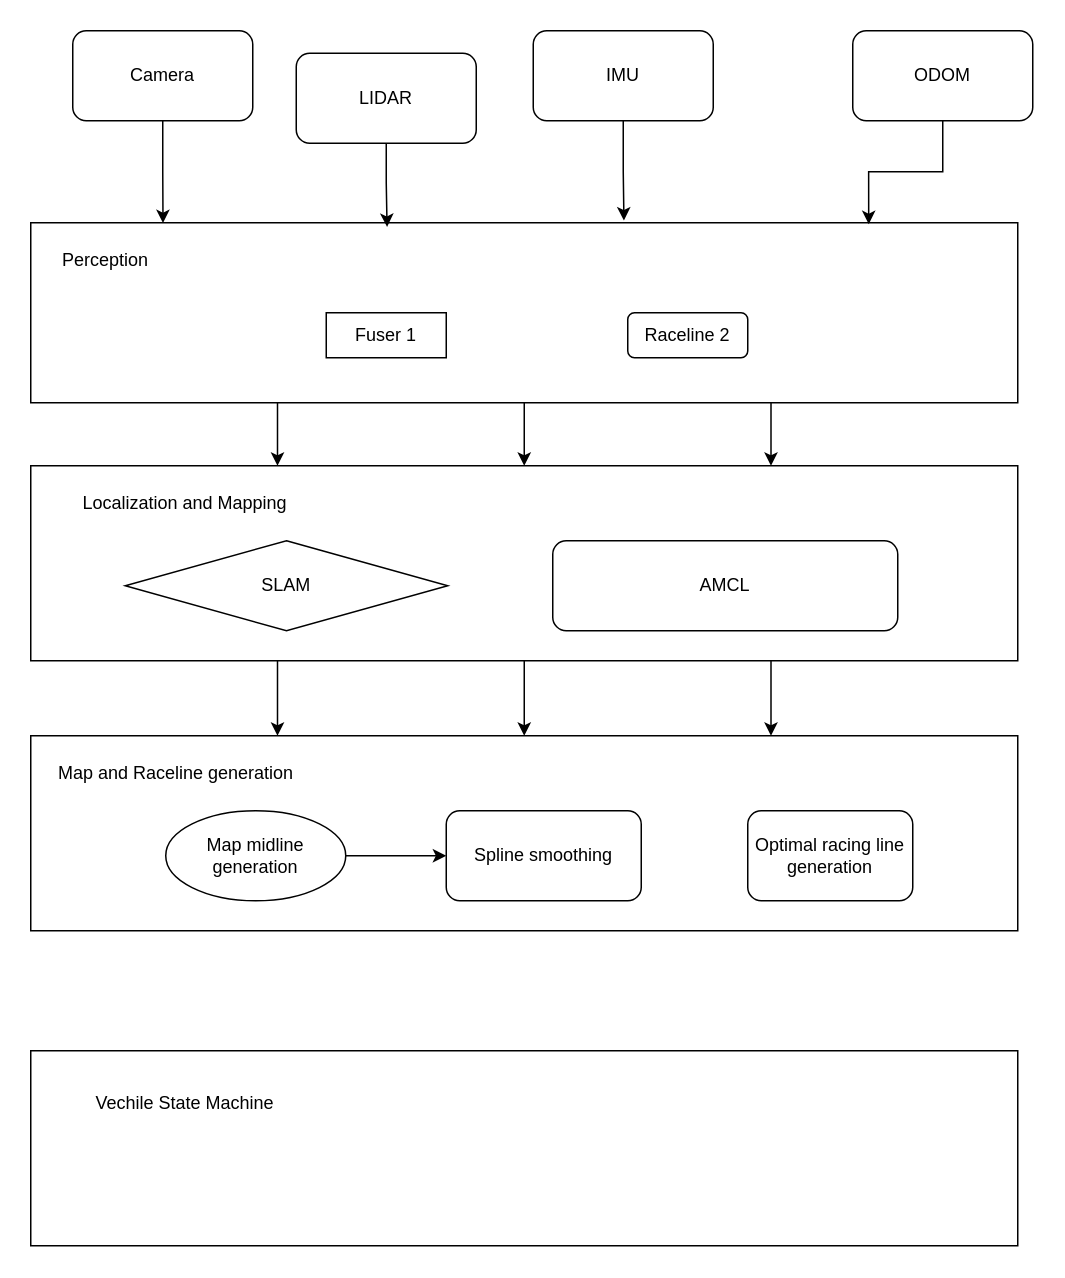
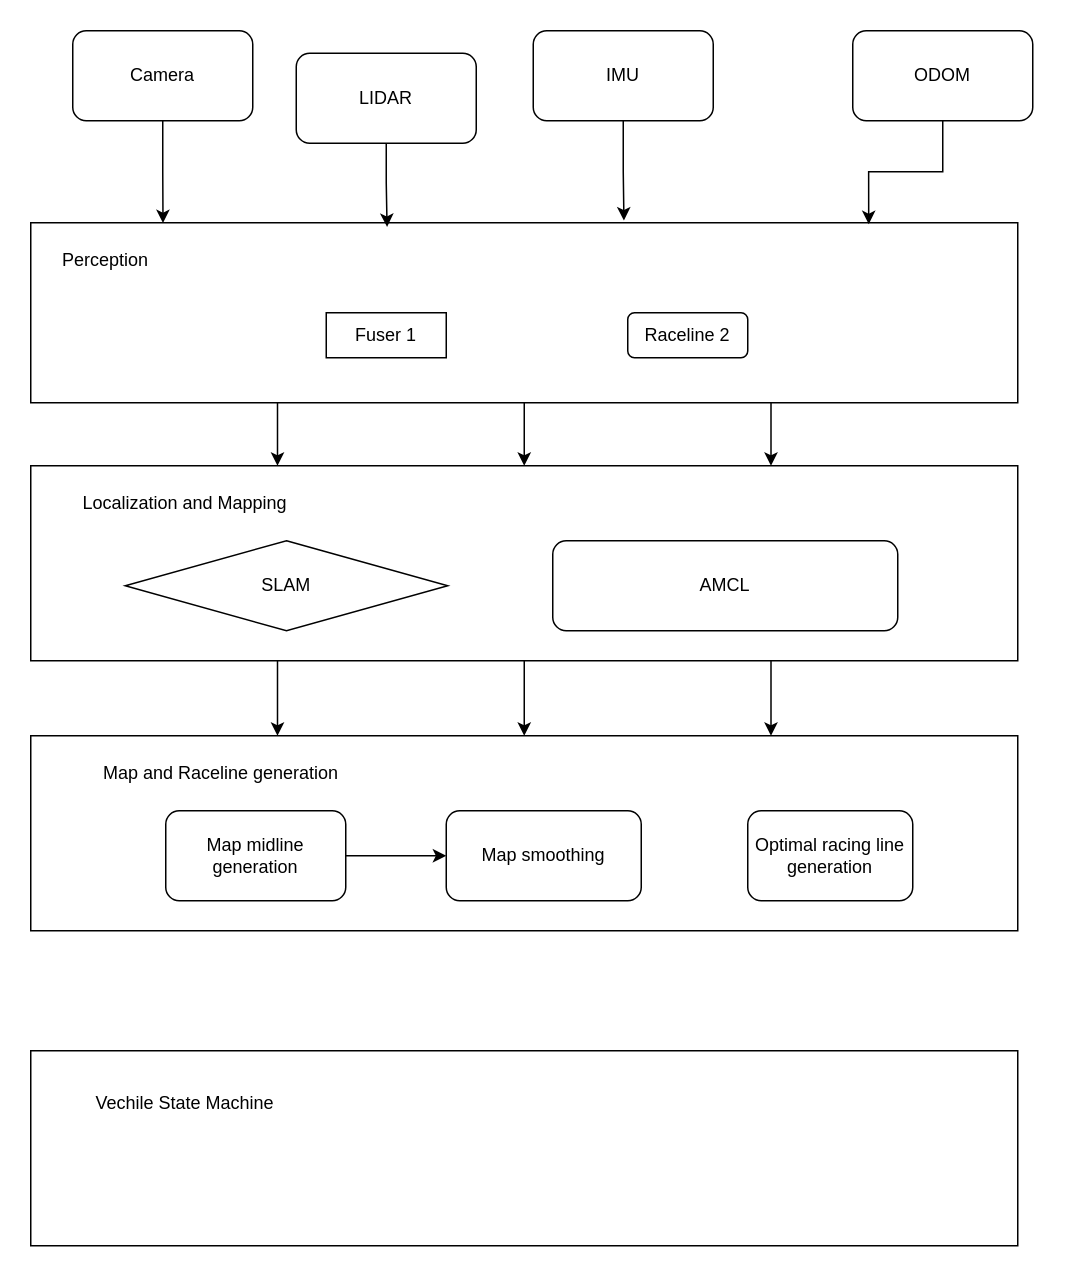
(176, 773) -> (221, 773)
(256, 856) -> (256, 856)
(544, 856) -> (544, 856)
